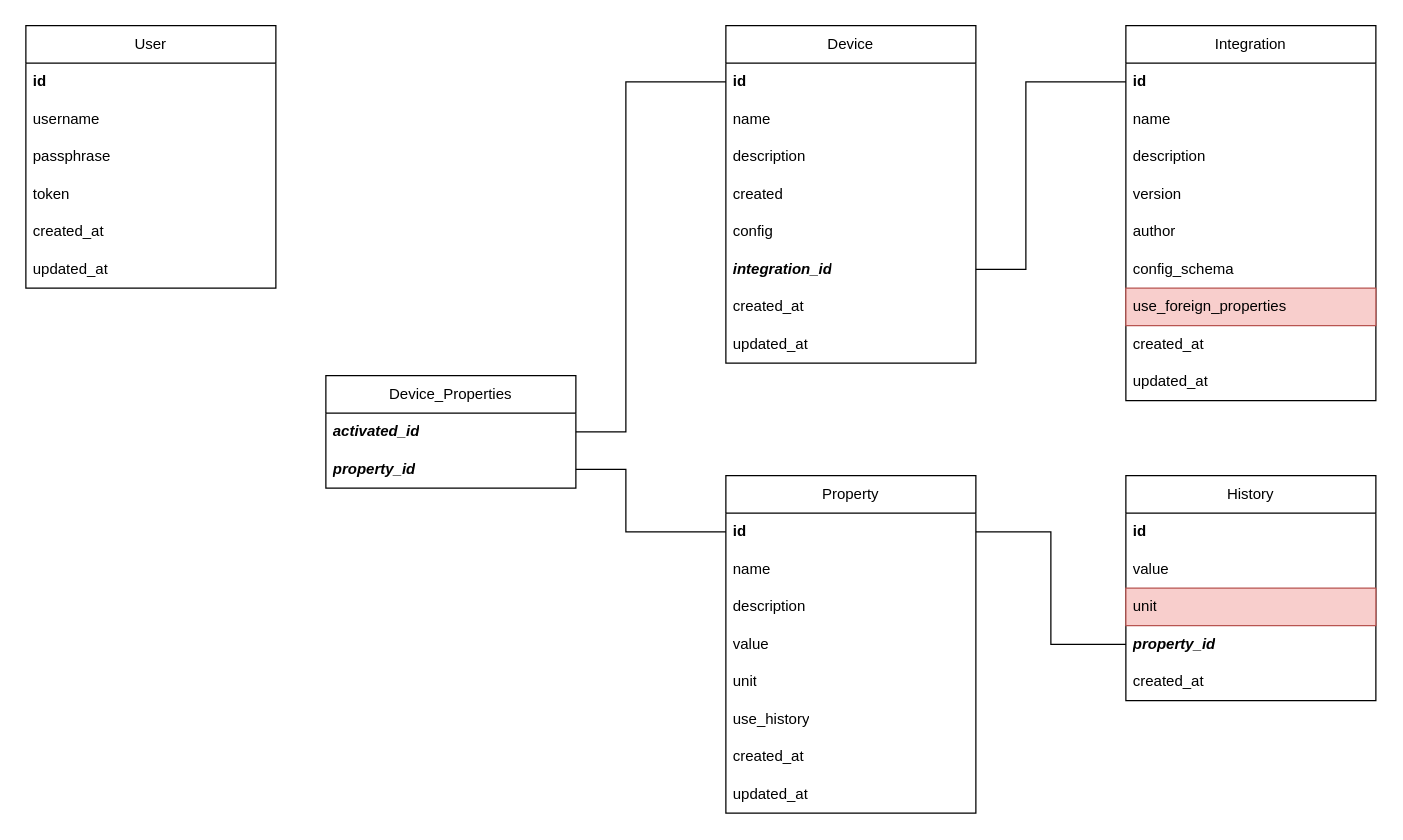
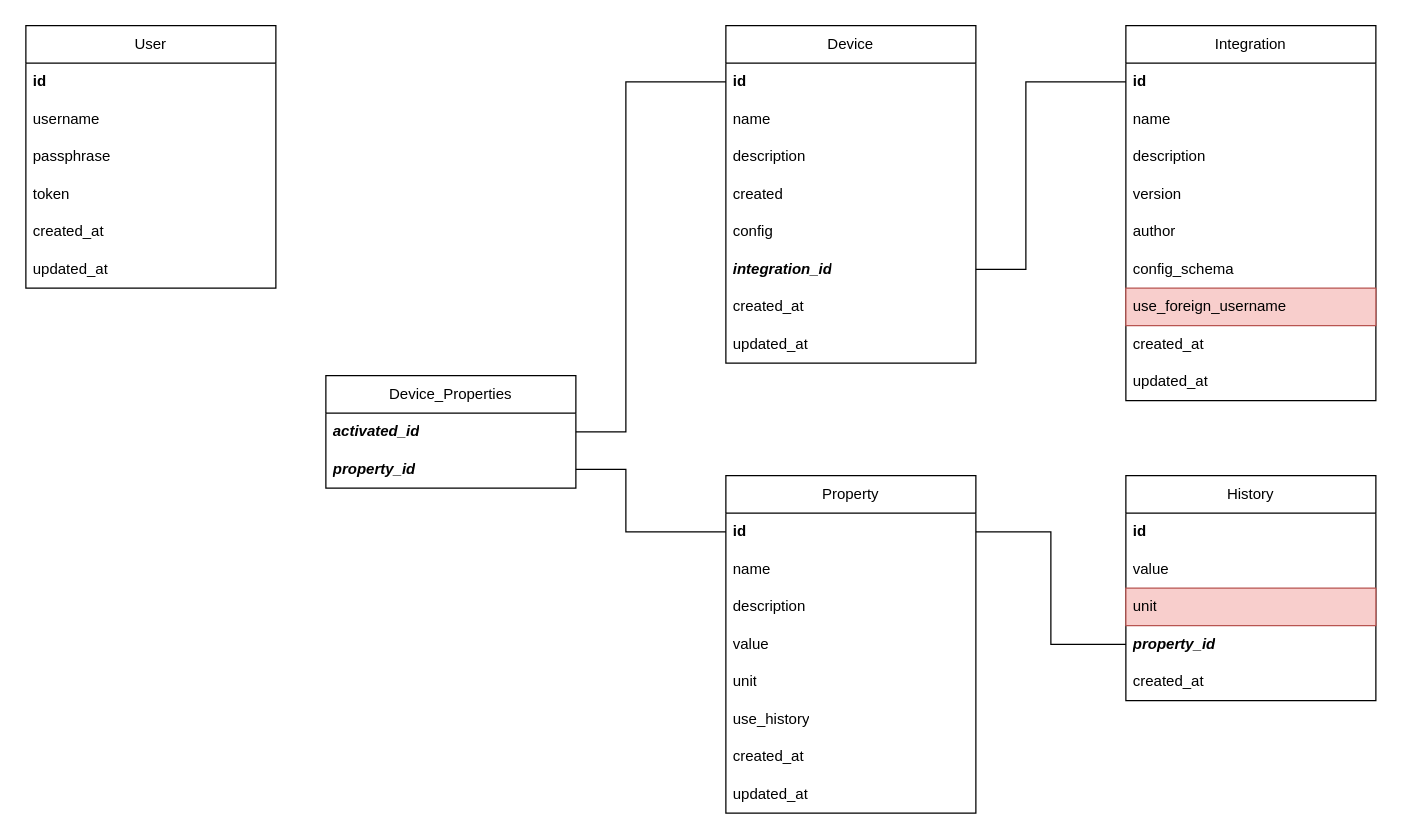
(1222, 307) -> (1215, 307)
